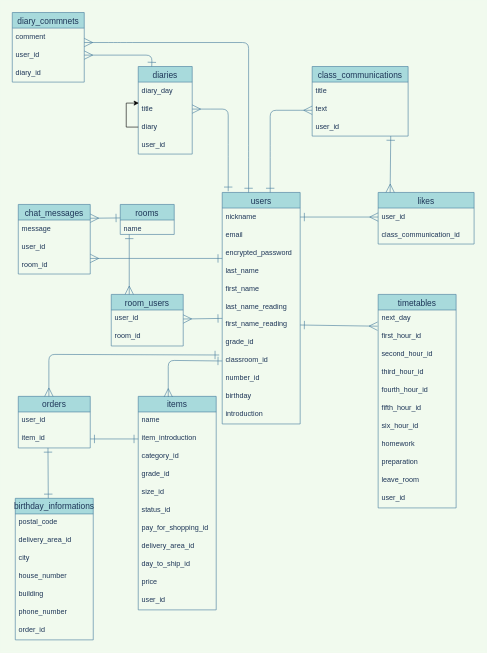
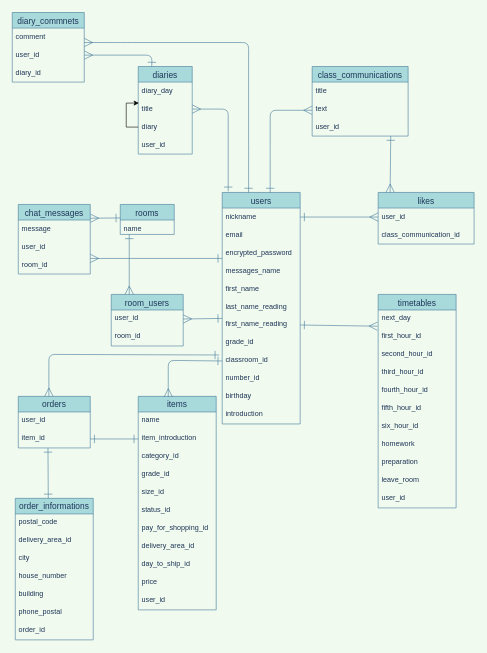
(243, 270) -> (252, 270)
(54, 507) -> (54, 507)
(43, 612) -> (42, 612)
